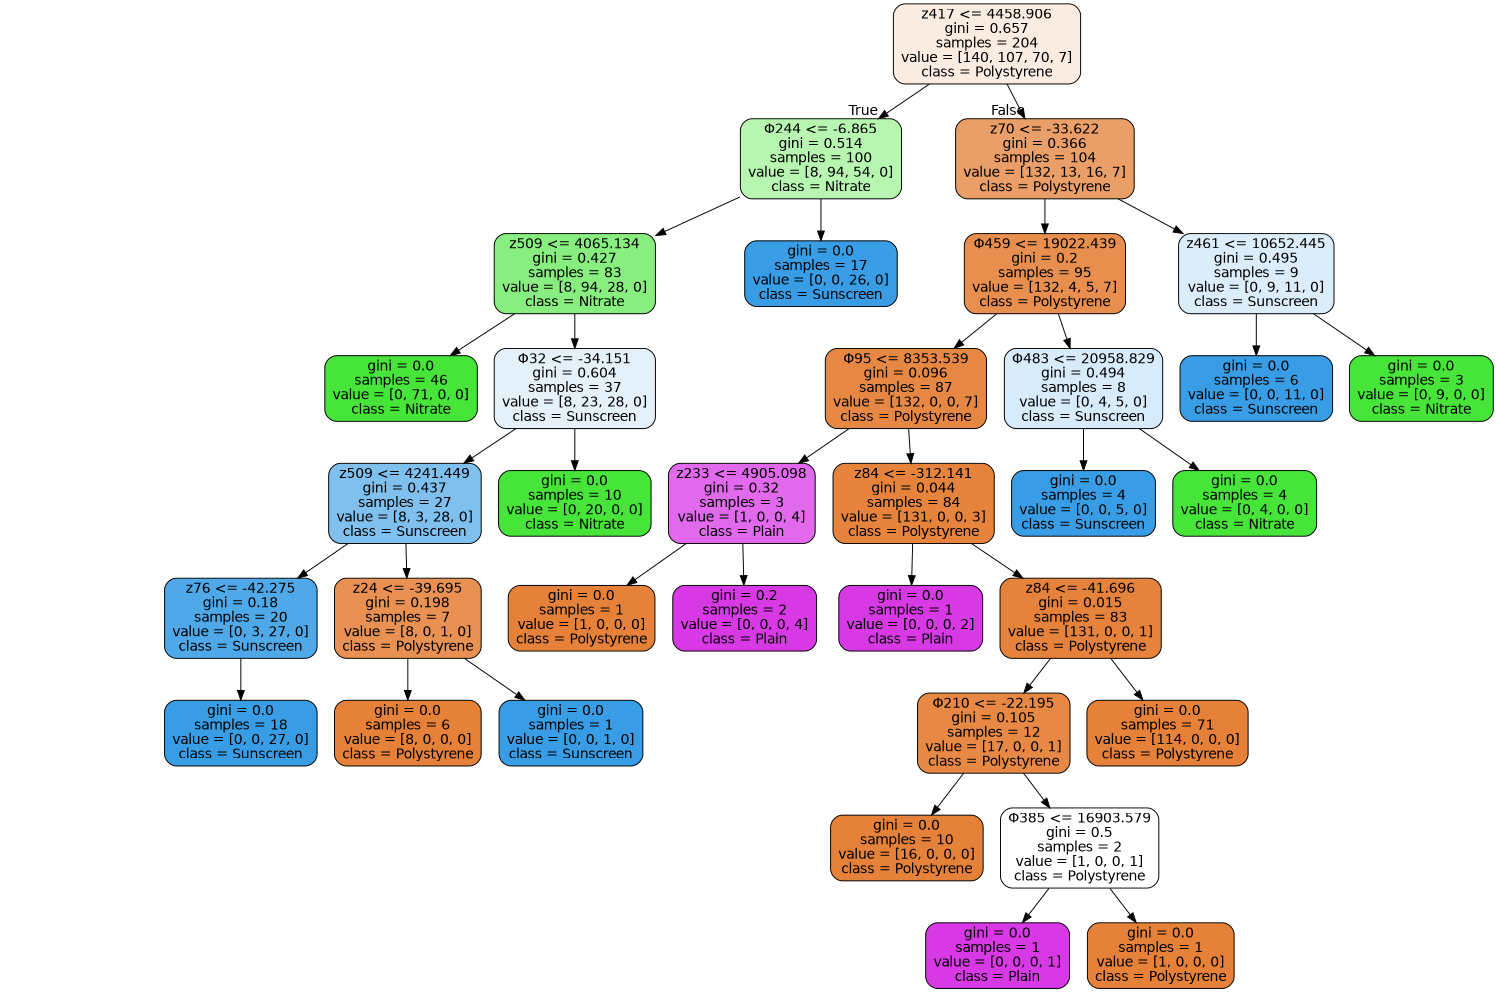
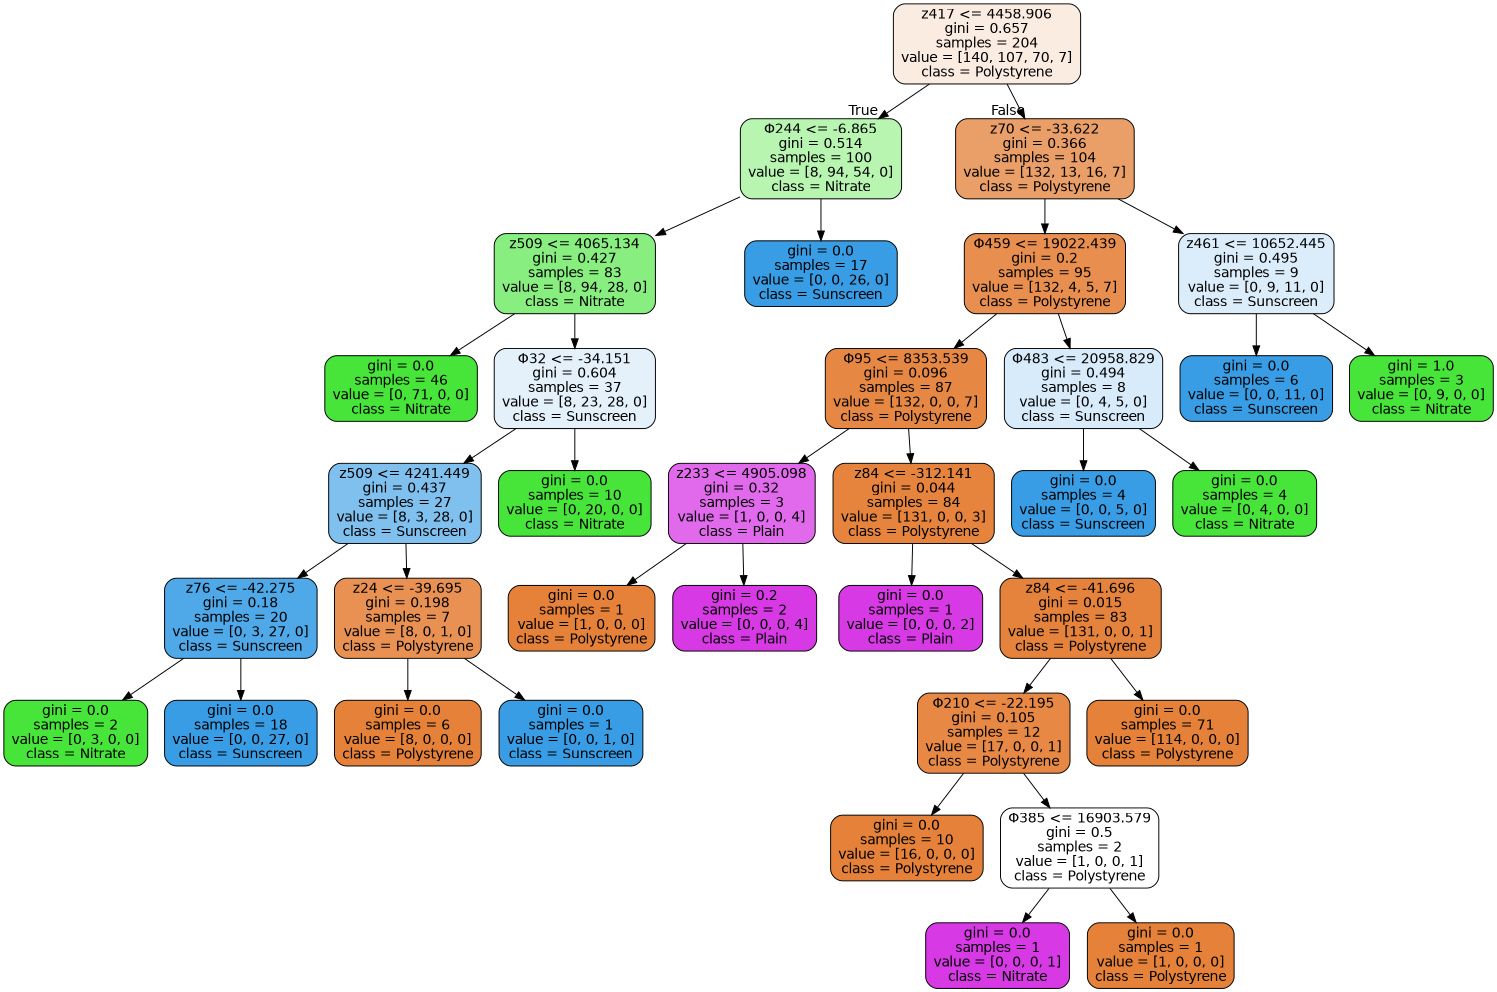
(1421, 389) -> (1421, 389)
none -> (76, 733)
(998, 956) -> (998, 956)
